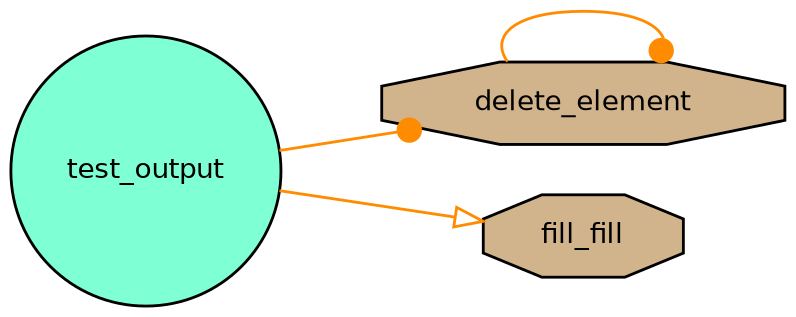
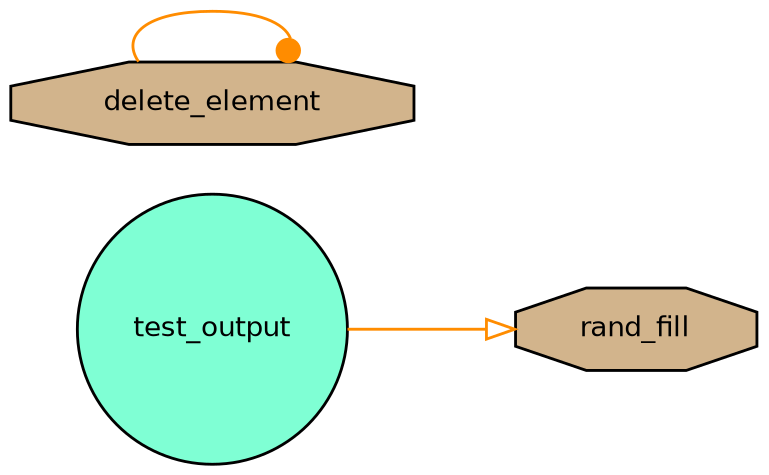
(338, 141) -> none
(583, 236) -> (636, 329)
